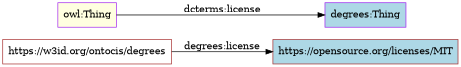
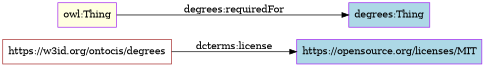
(222, 10) -> (234, 10)
(222, 47) -> (234, 47)
(365, 52) -> (389, 52)
